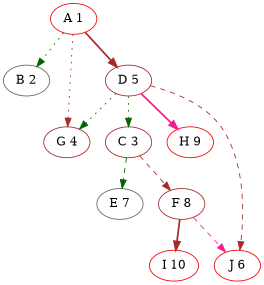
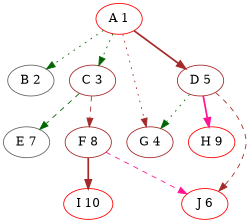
(129, 107) -> (108, 46)
